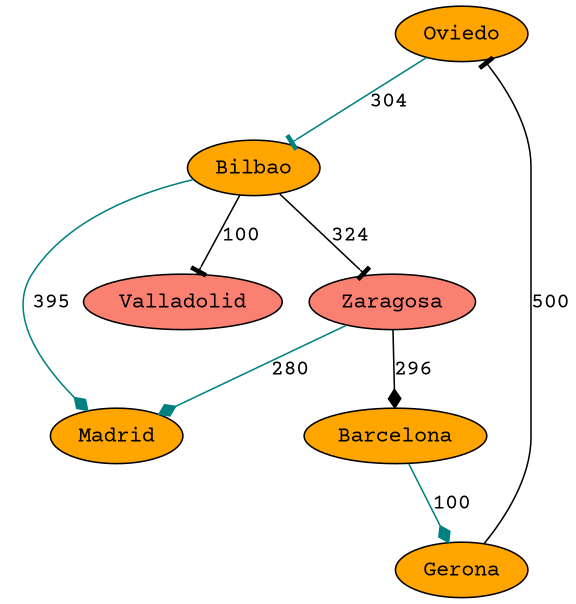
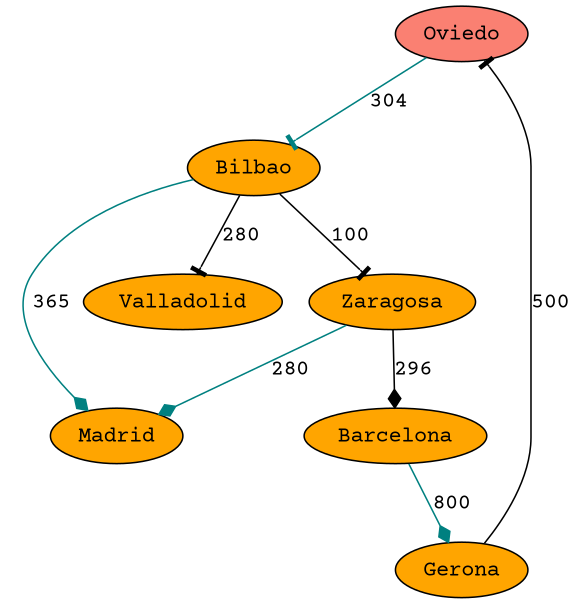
(462, 34) -> (462, 34)
(241, 235) -> (241, 235)
(350, 235) -> (350, 235)
(51, 302) -> (51, 302)
(183, 302) -> (183, 302)
(392, 302) -> (392, 302)
(452, 503) -> (452, 503)
